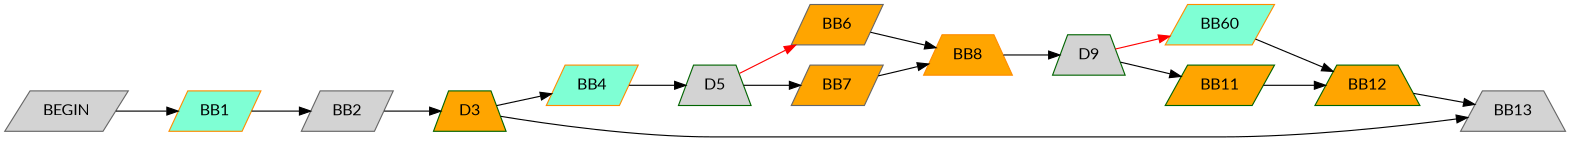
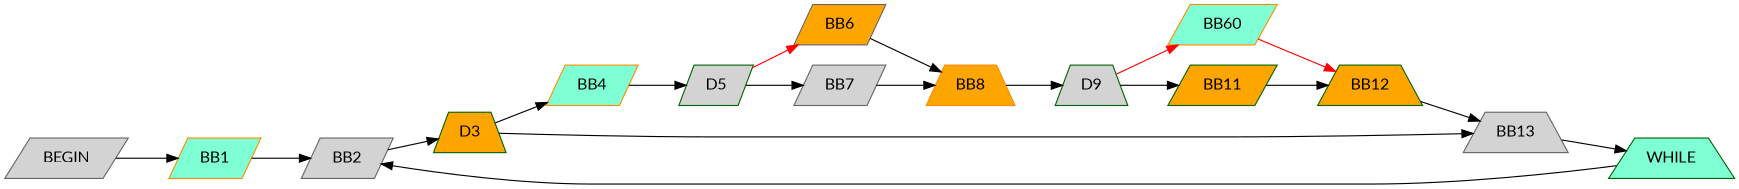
(1289, 53) -> (1292, 53)
(715, 85) -> (716, 85)
(837, 85) -> (840, 85)
none -> (1672, 158)
